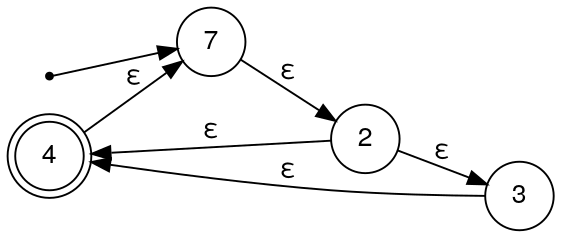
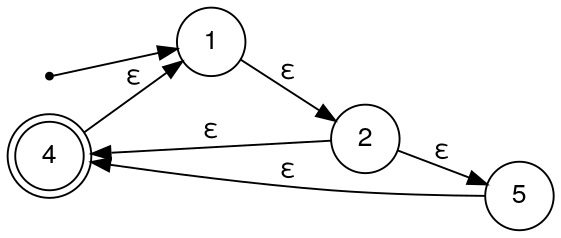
(211, 42) -> (211, 42)
(519, 196) -> (519, 196)
